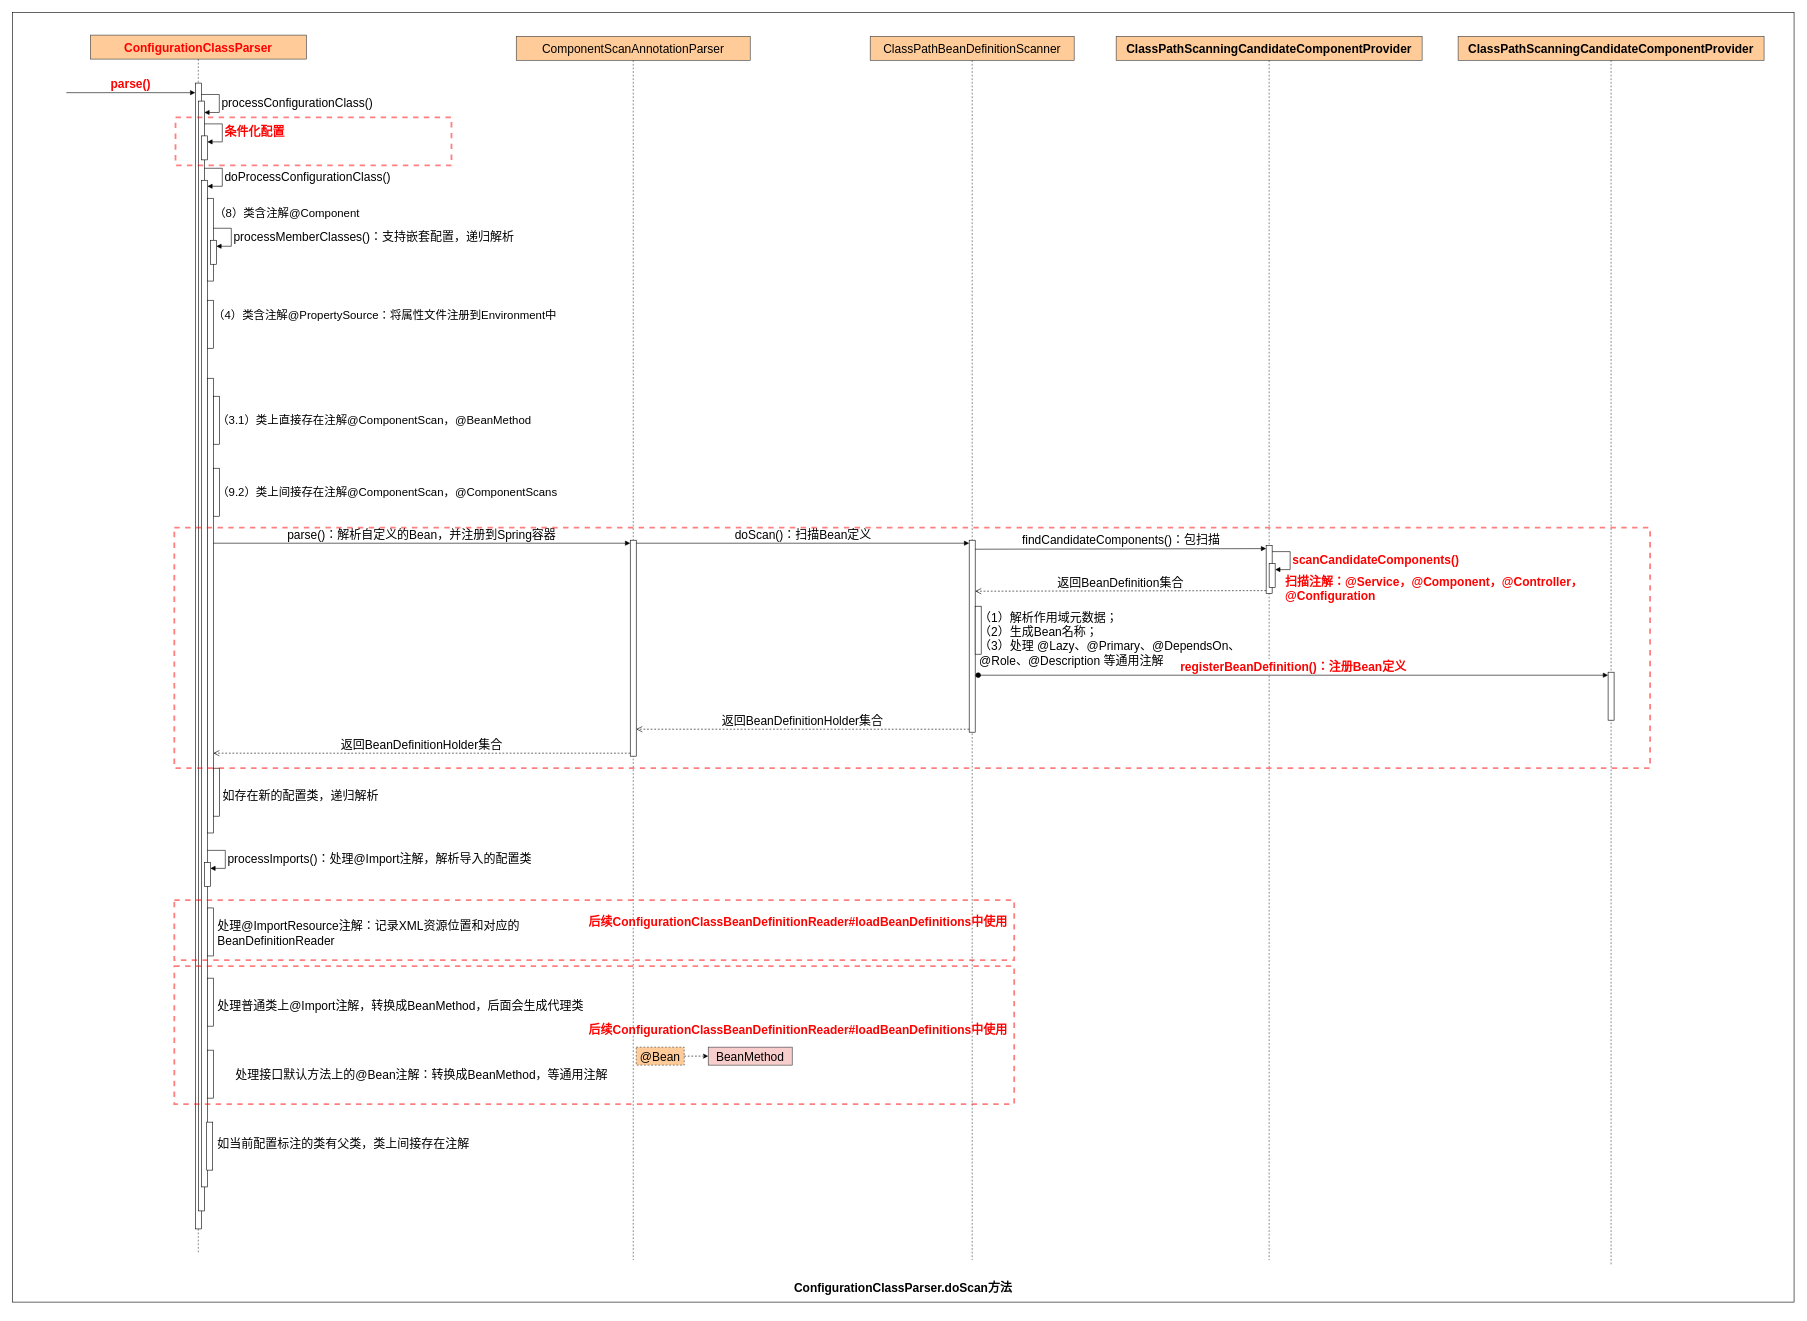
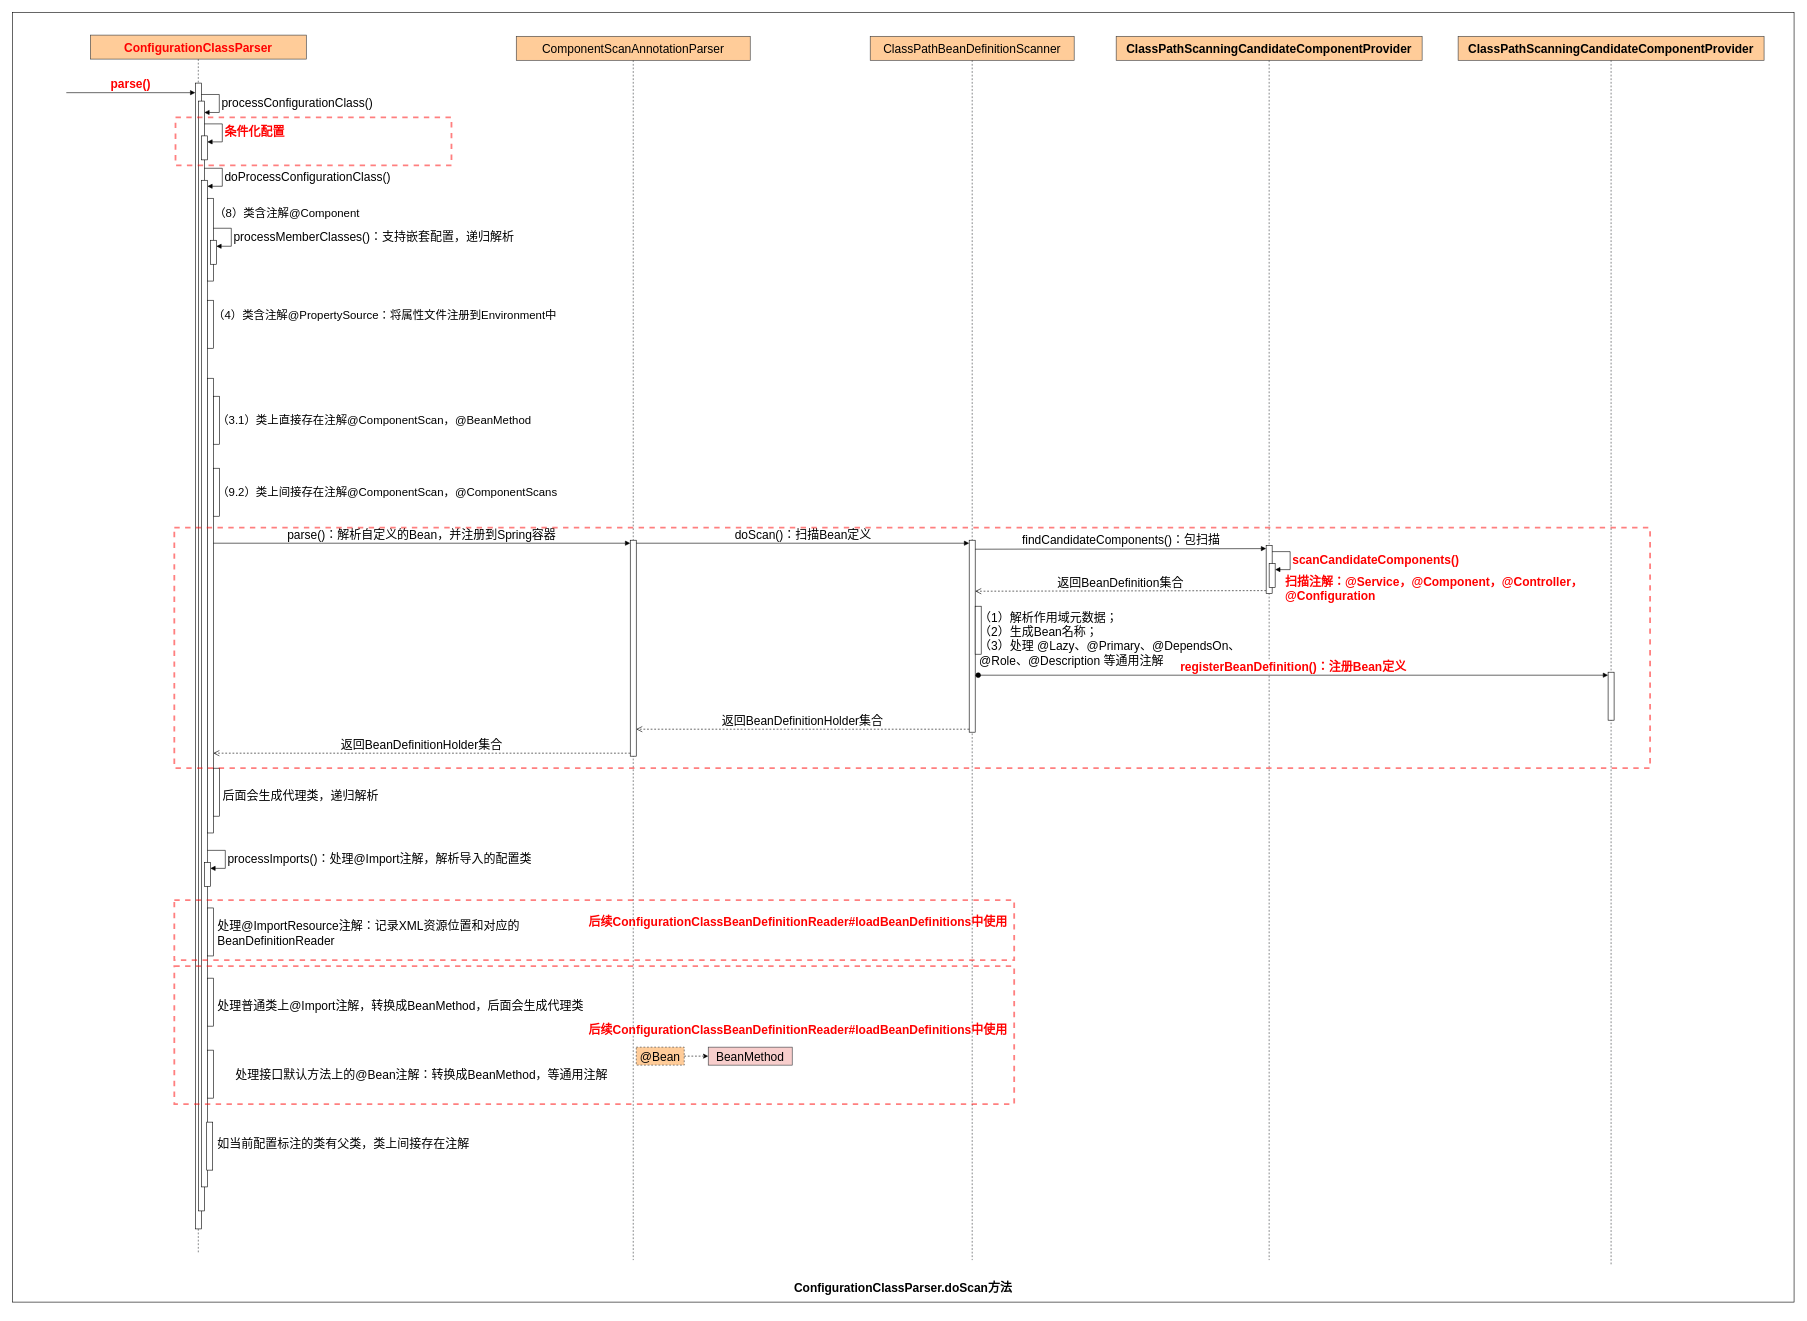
(301, 795) -> (301, 795)
